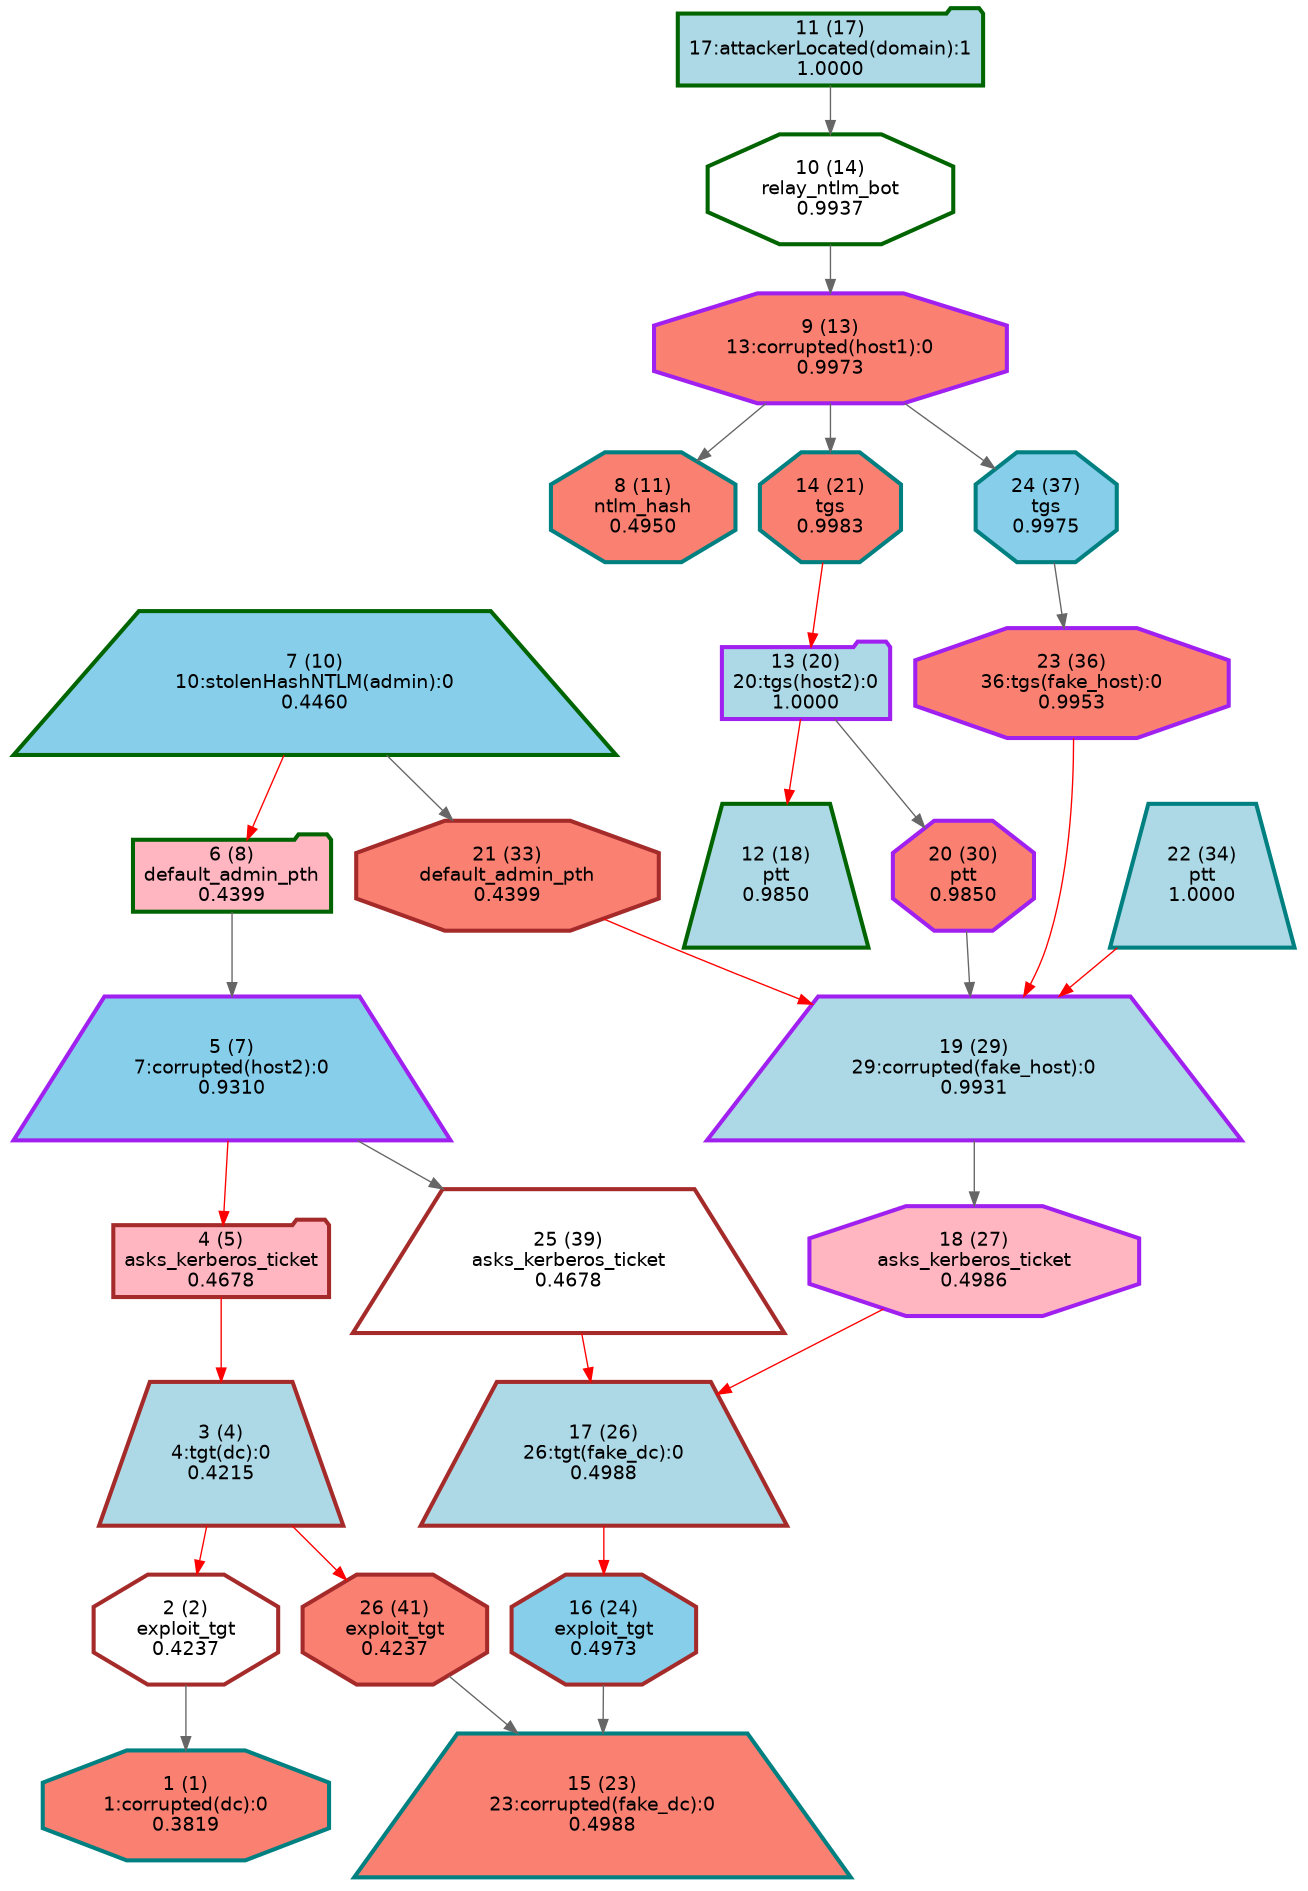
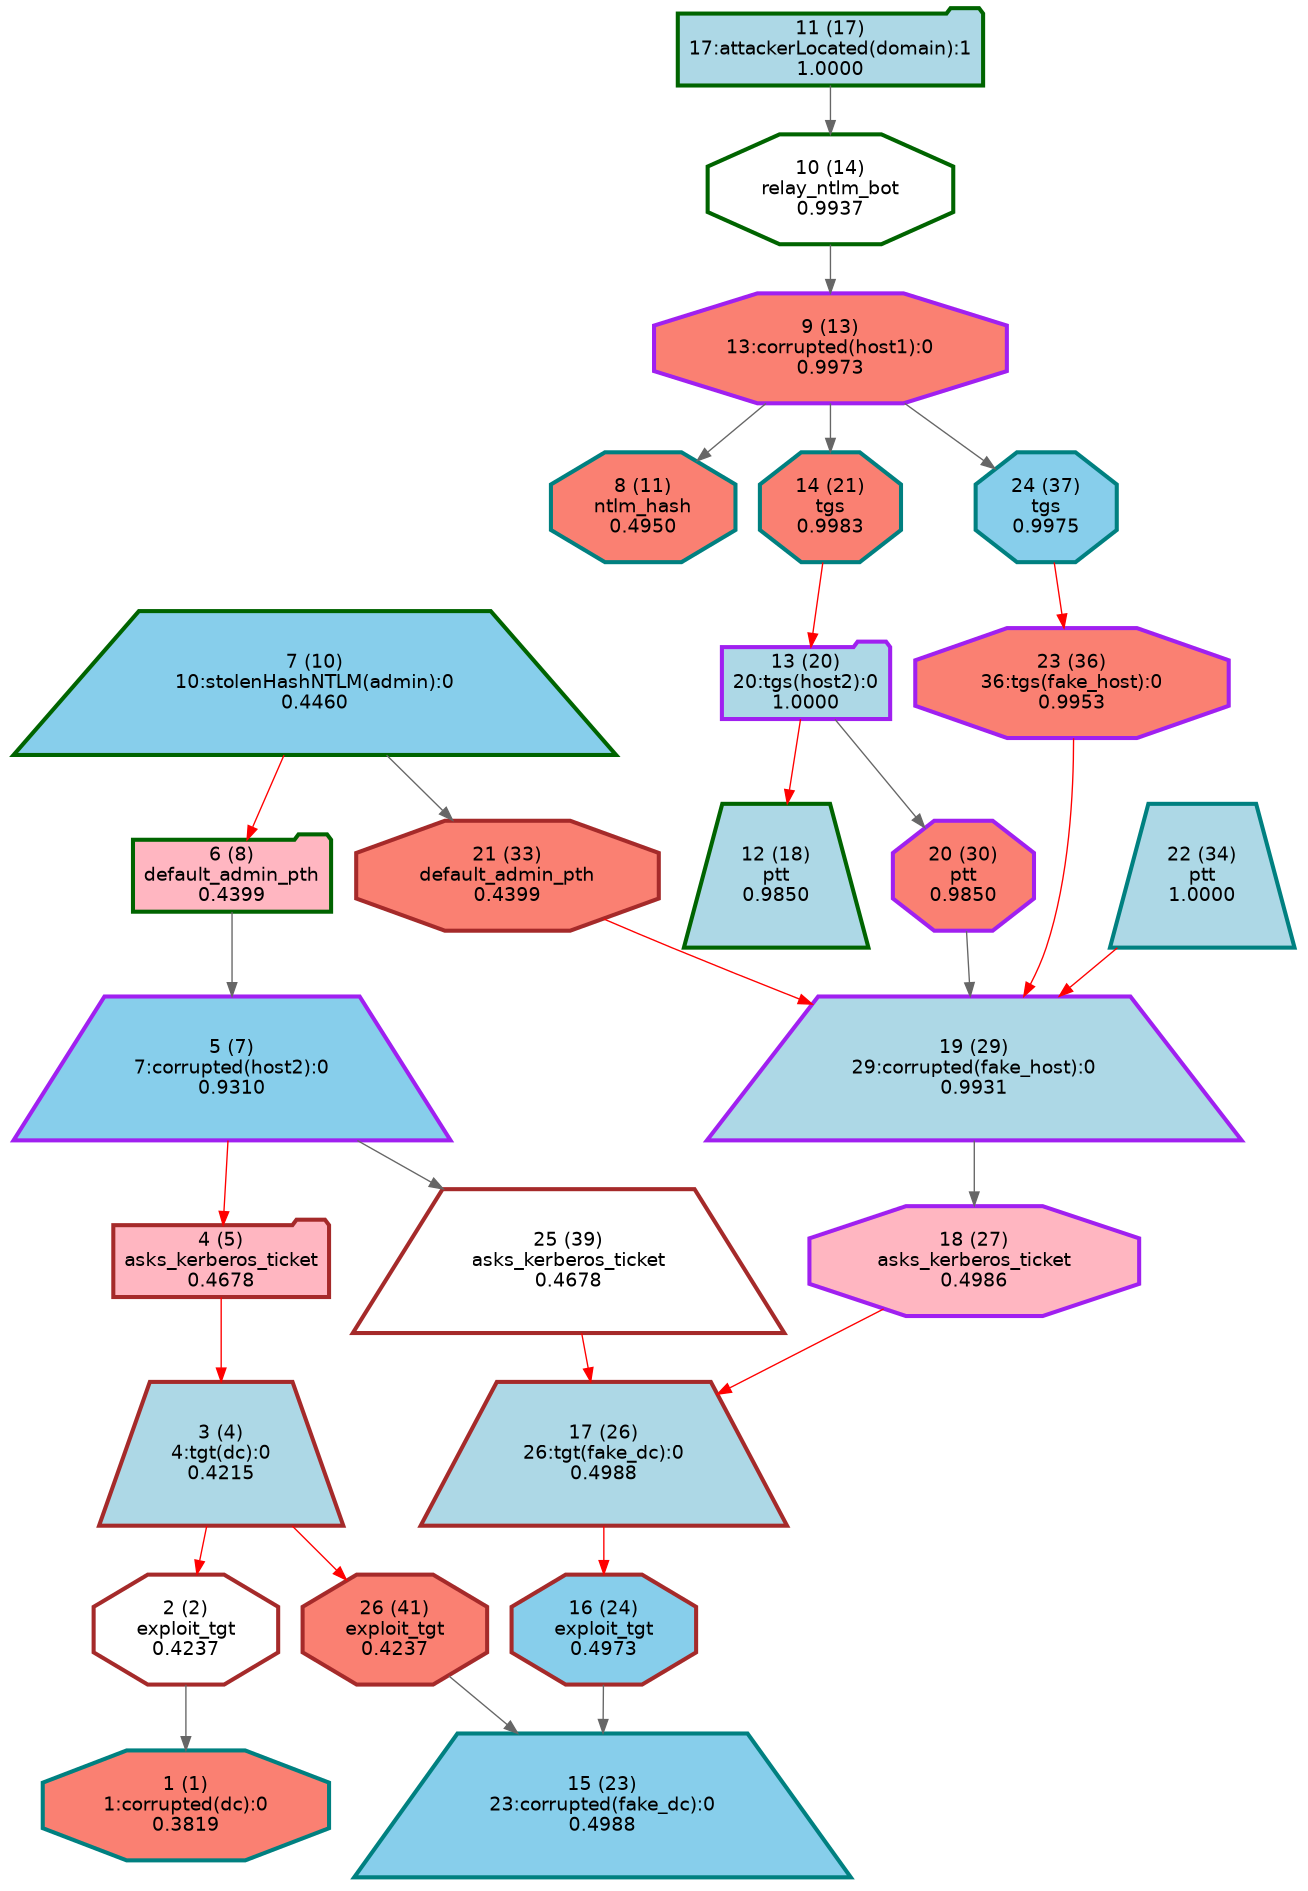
(1058, 588) -> (1058, 588)
(602, 1805) -> (602, 1805)
